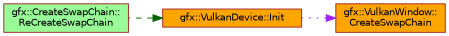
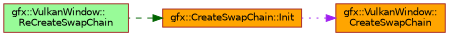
(66, 18) -> (66, 18)
(232, 18) -> (232, 18)
